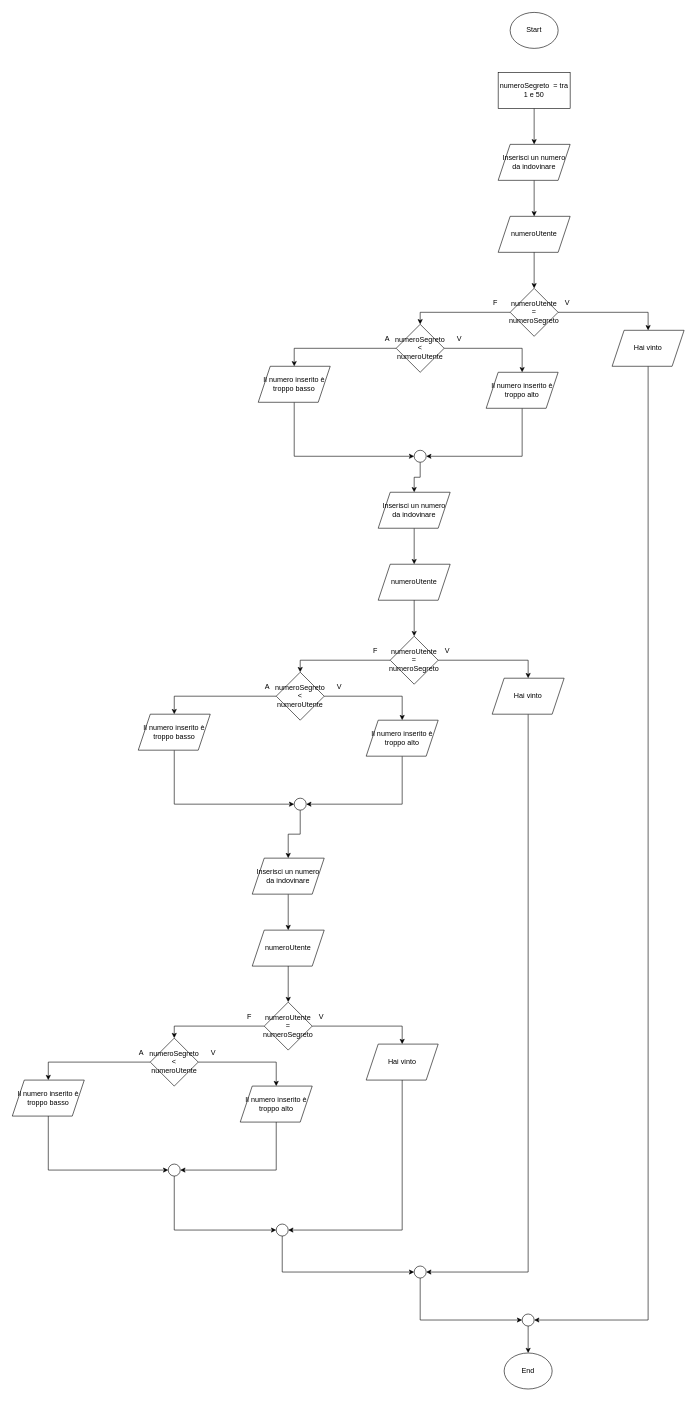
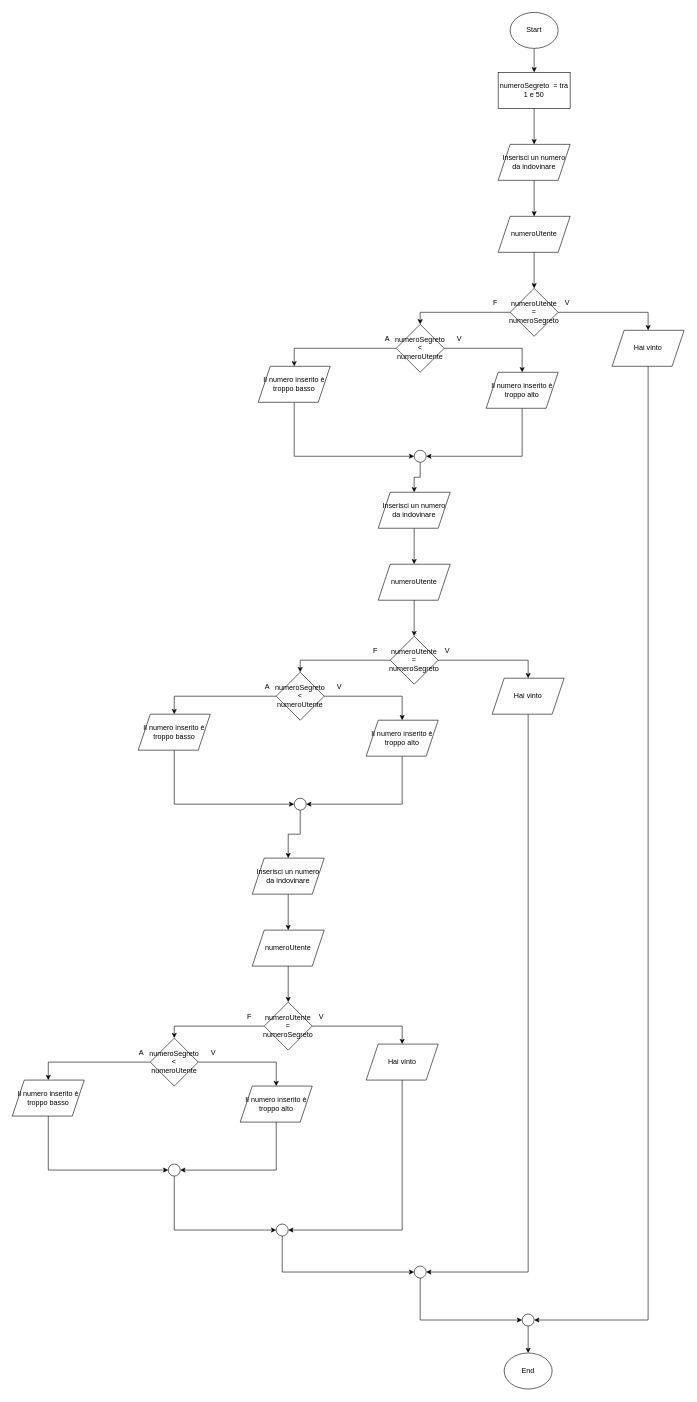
none -> (534, 66)
